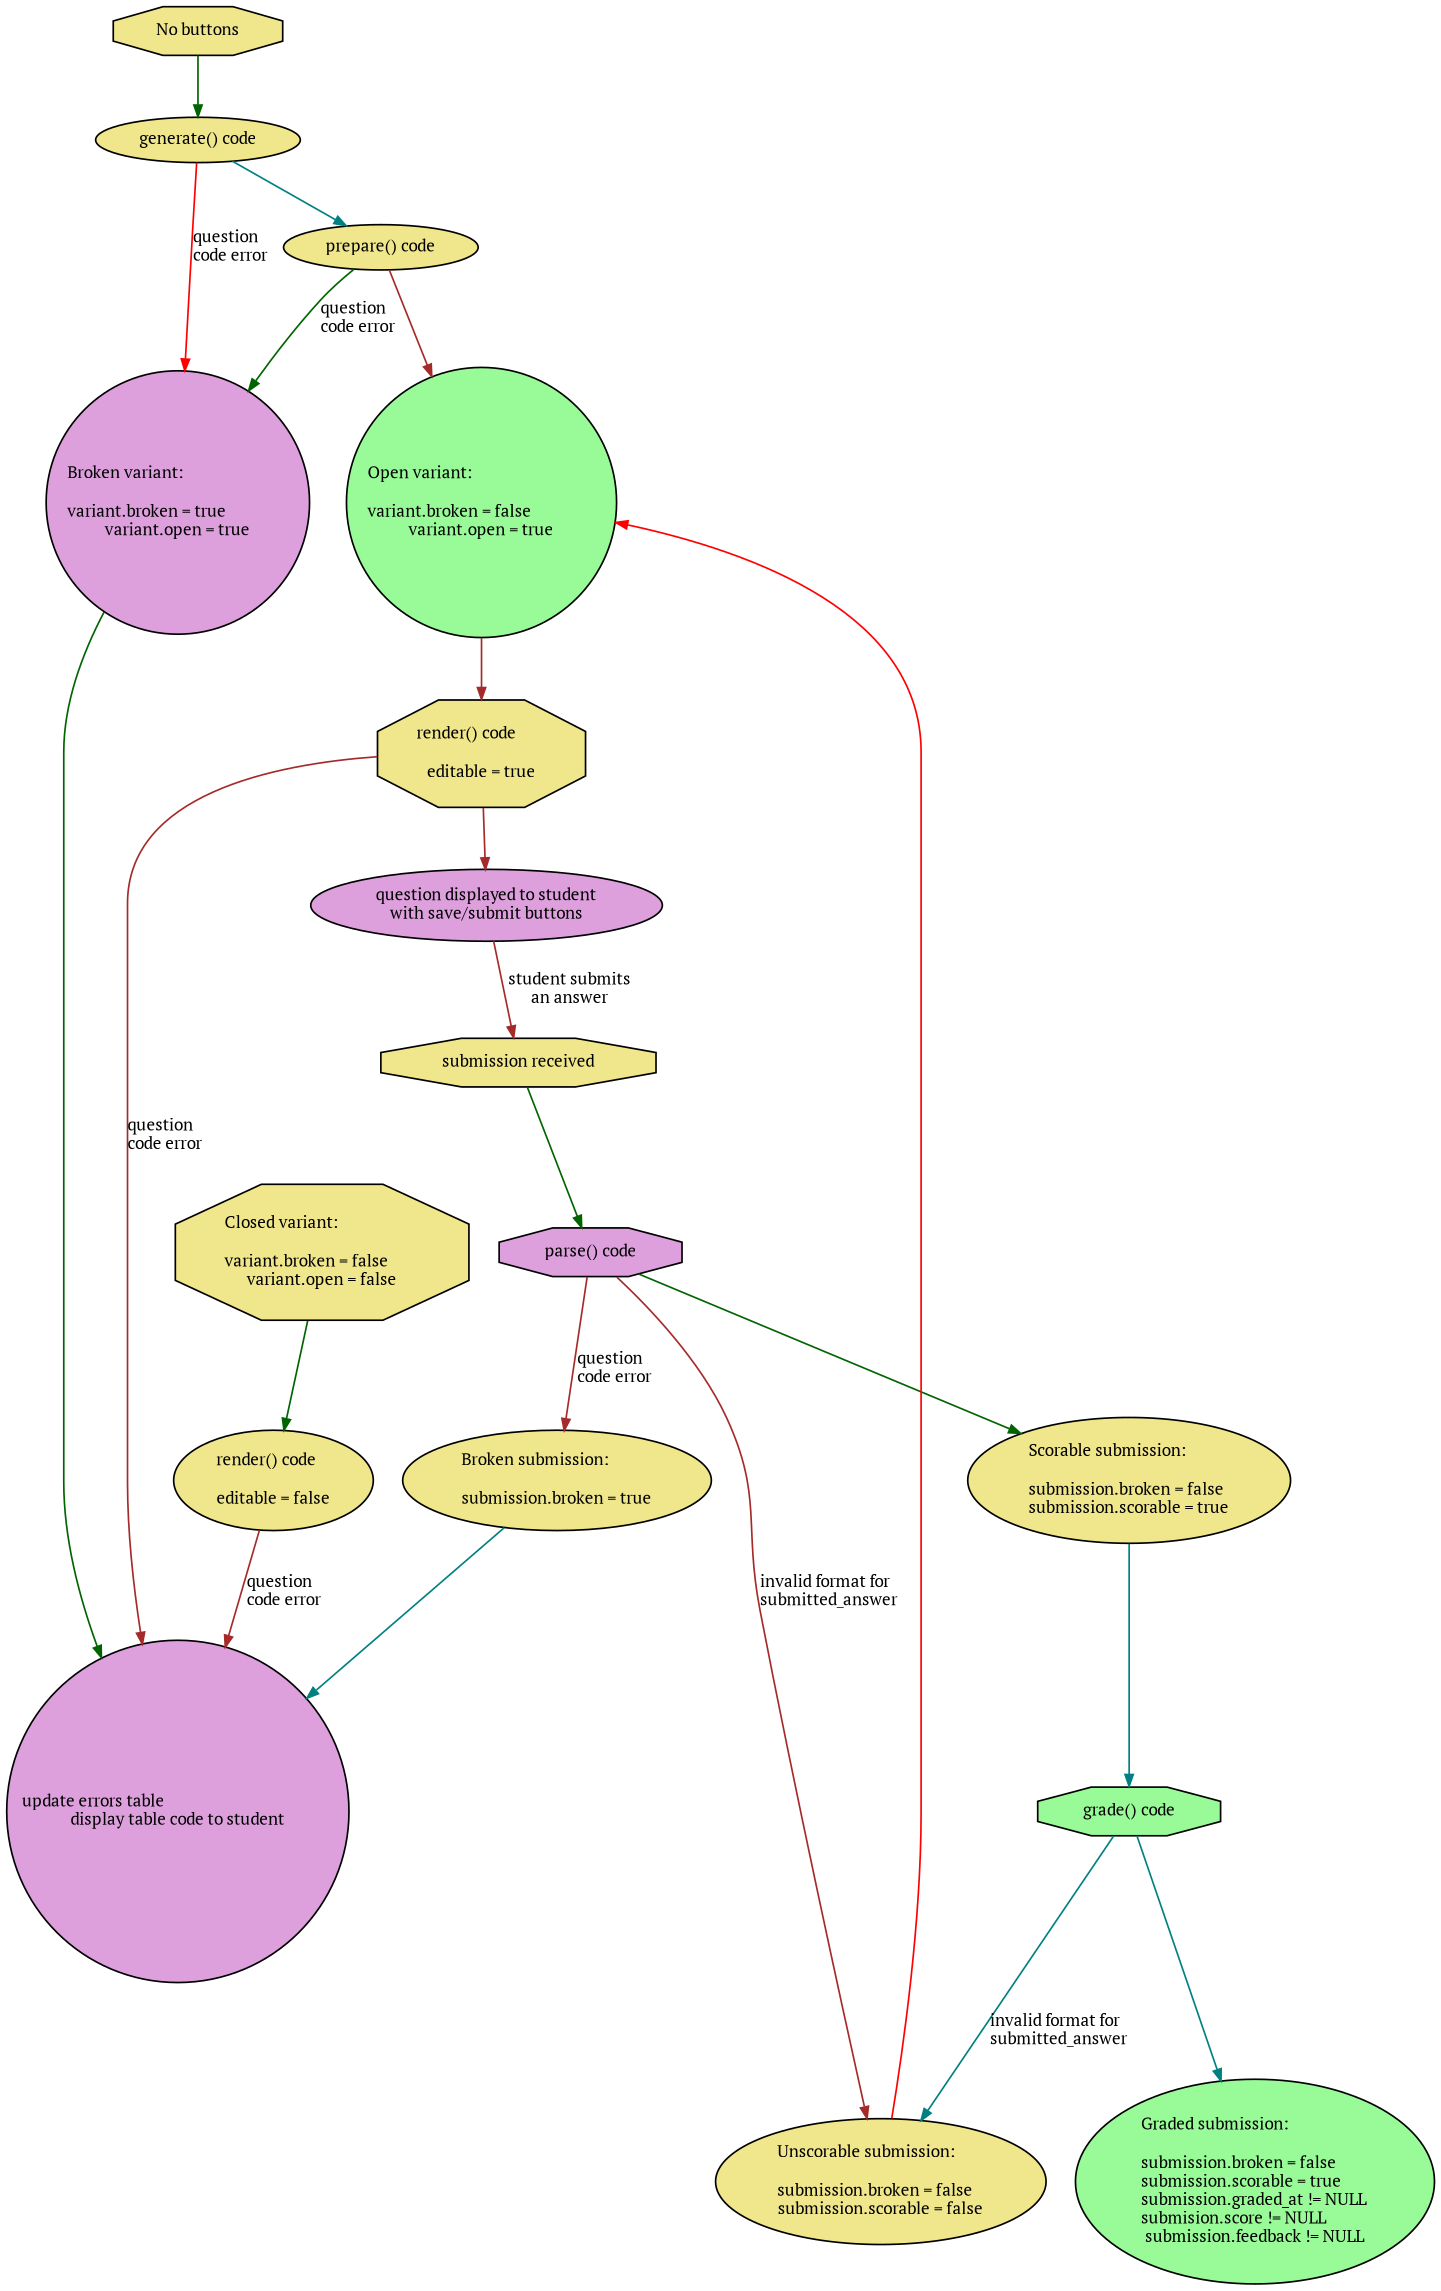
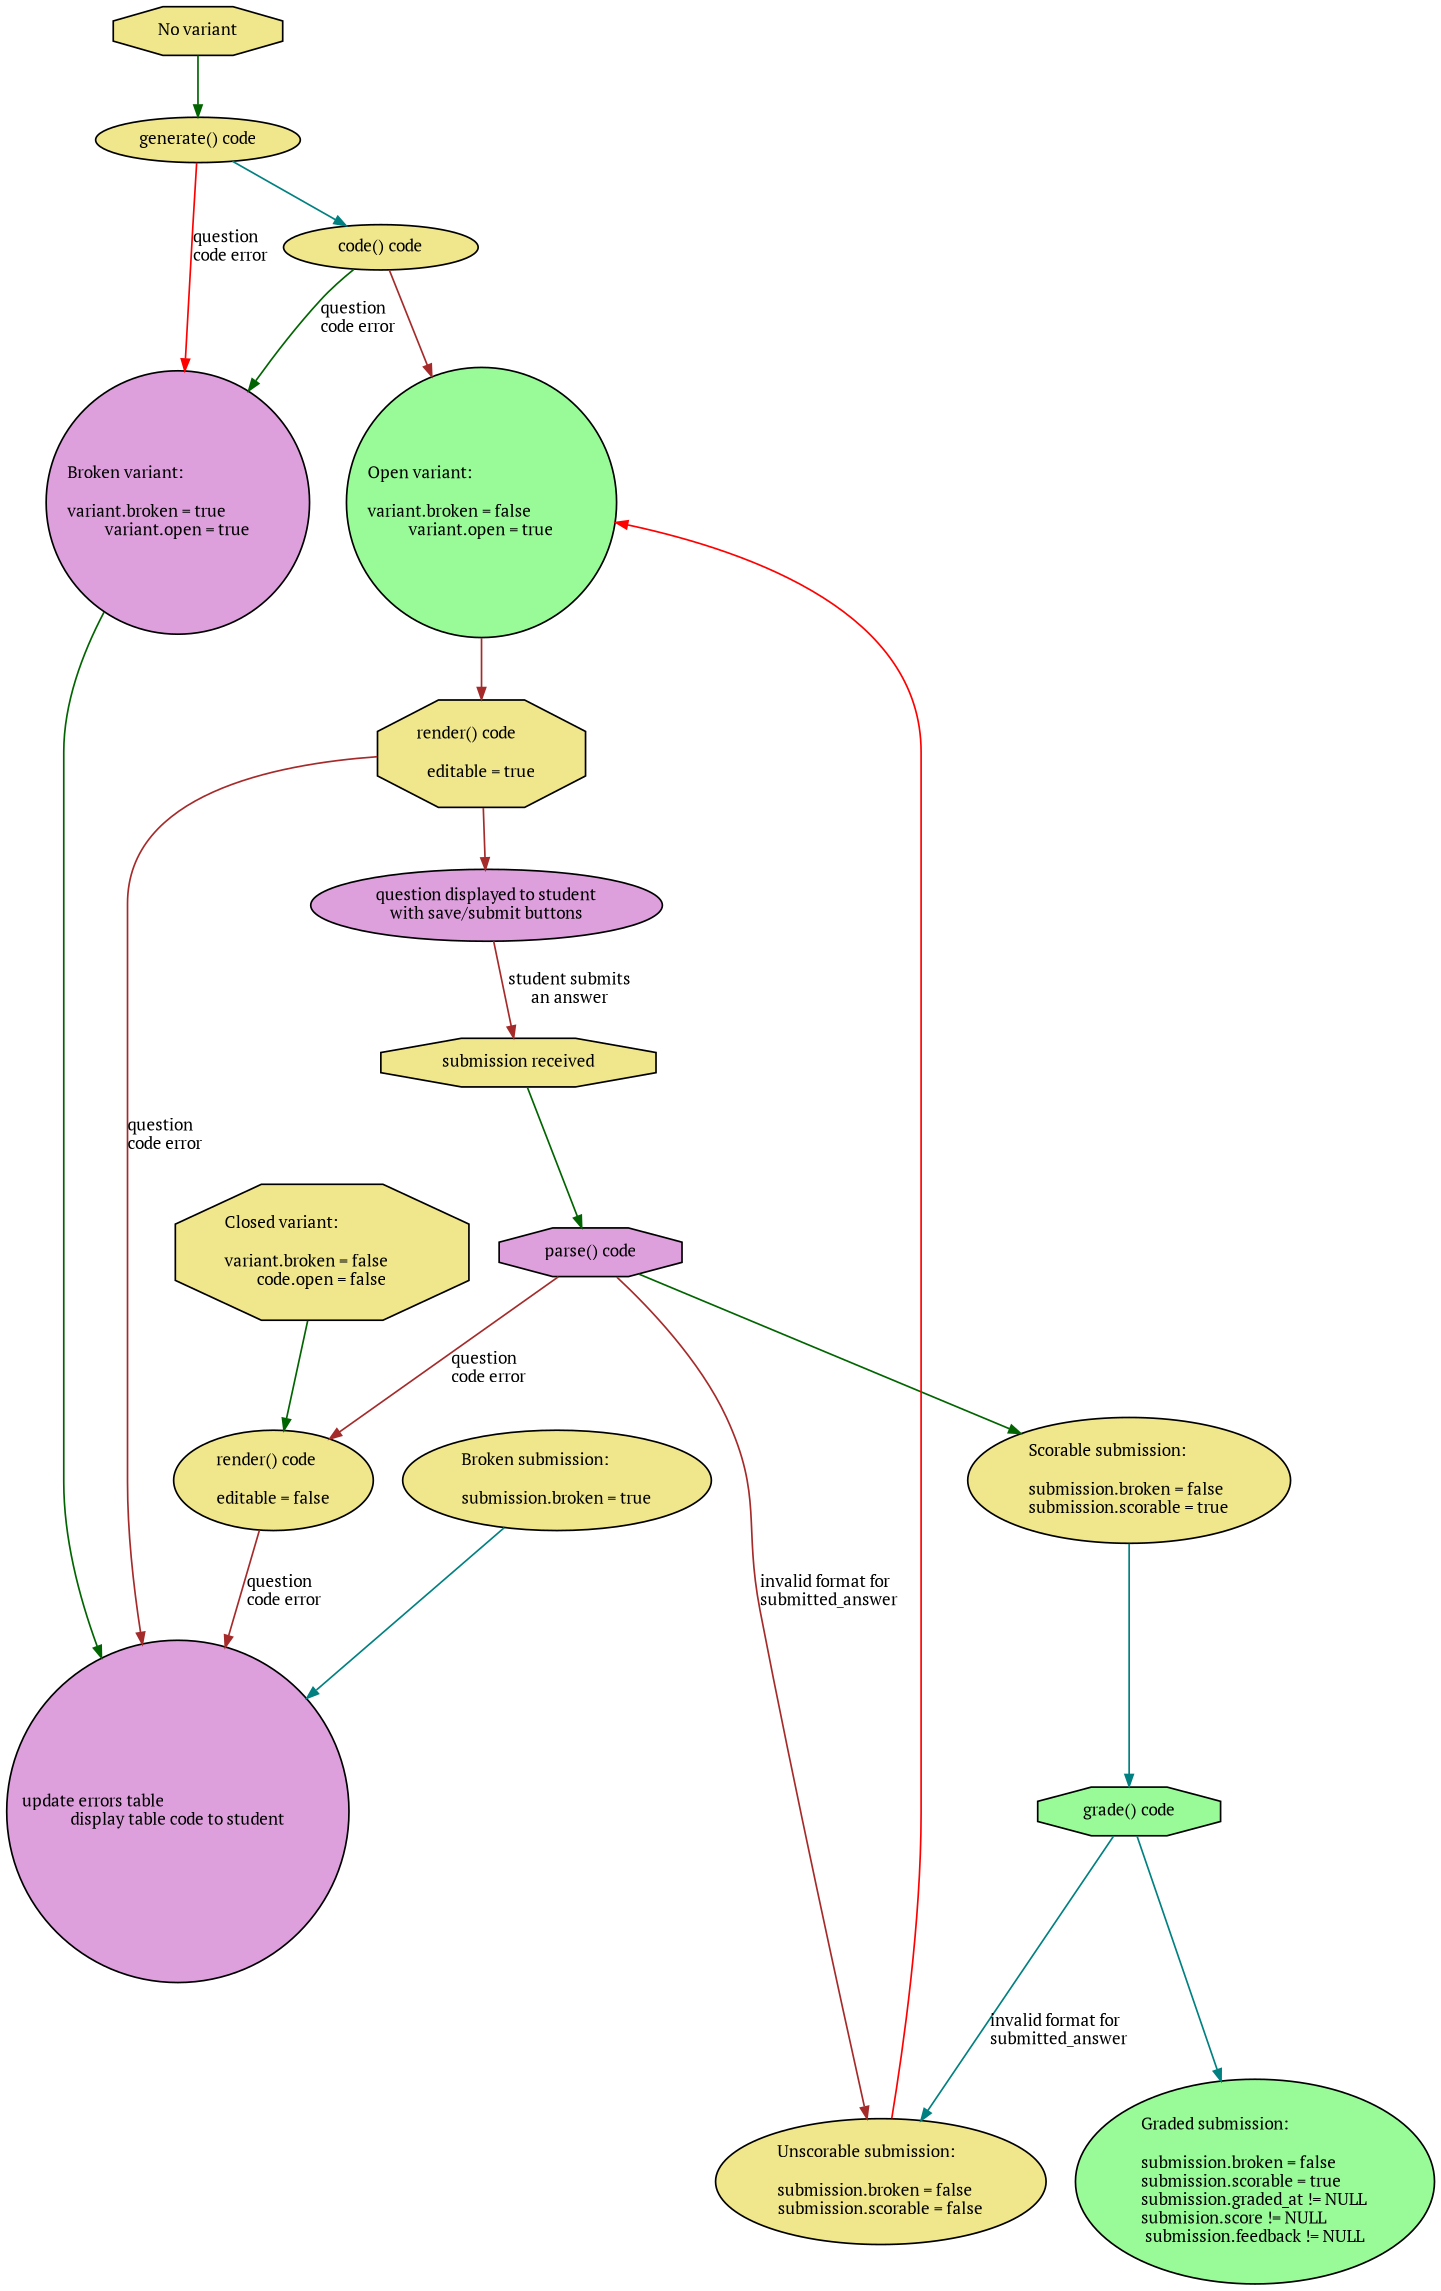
(198, 31) -> (198, 31)
(381, 247) -> (381, 247)
(322, 1252) -> (322, 1252)
(577, 1348) -> (449, 1354)
